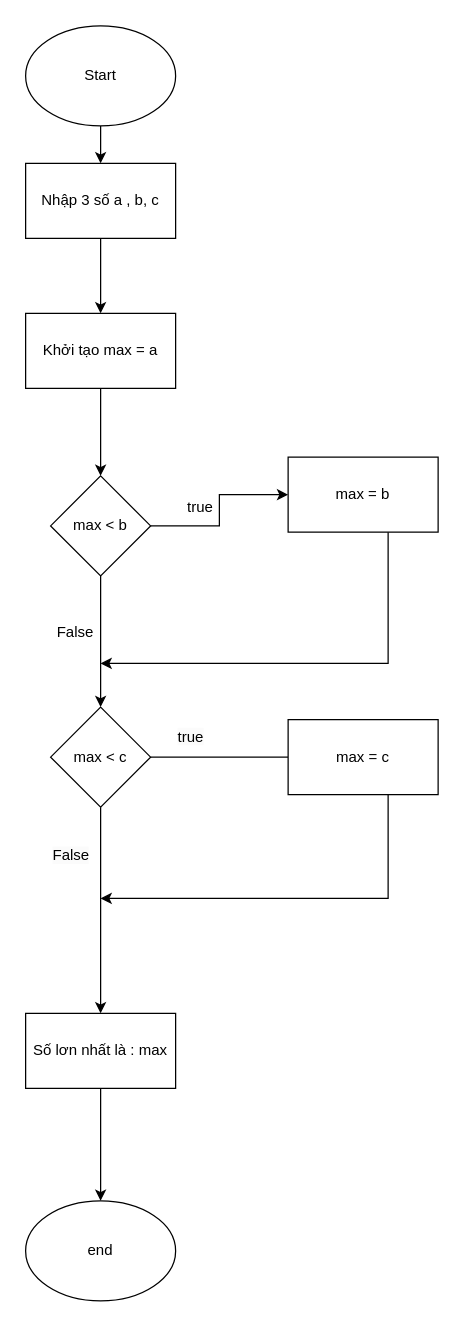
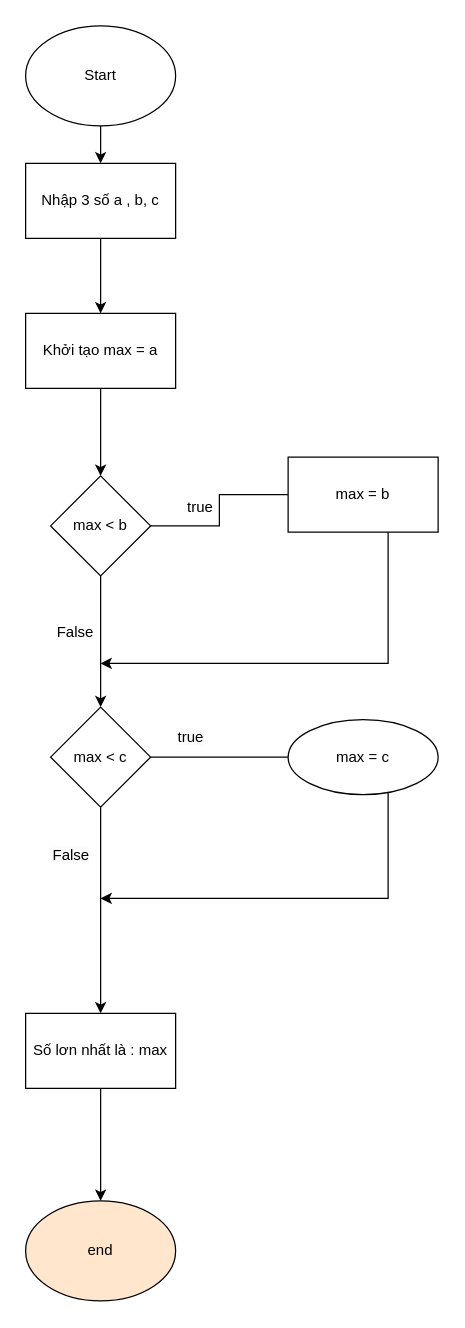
(278, 494) -> (281, 494)
(363, 757) -> (363, 757)
(101, 1251) -> (101, 1251)
